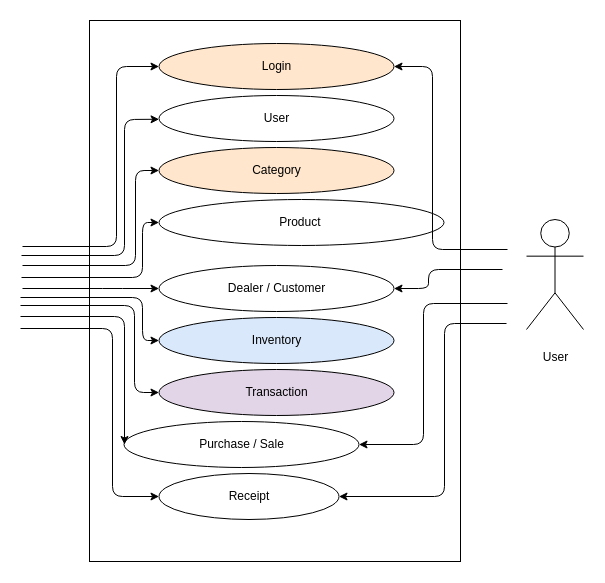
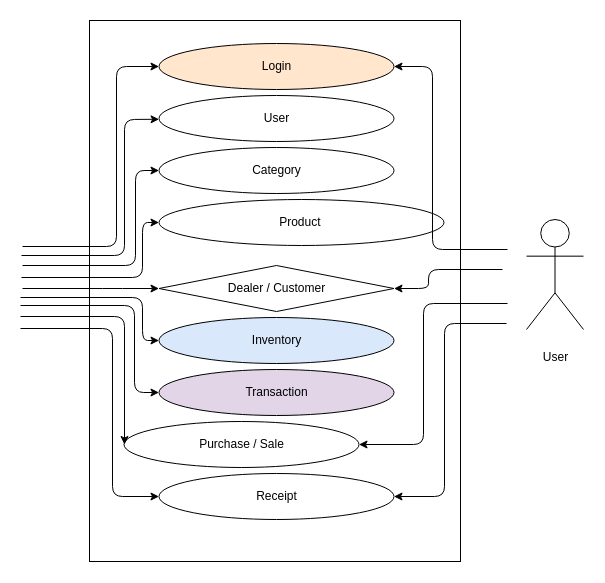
(277, 171) -> (277, 171)
(277, 289) -> (277, 289)
(249, 497) -> (277, 497)
